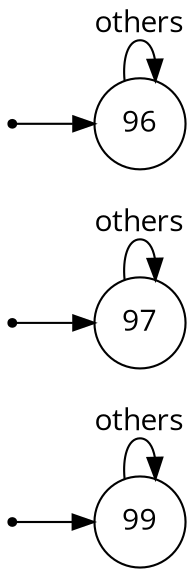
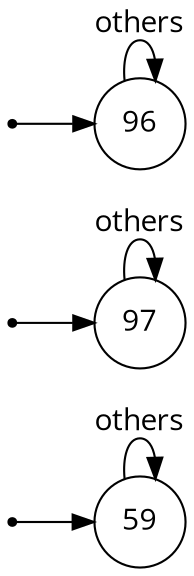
(140, 522) -> (140, 522)
